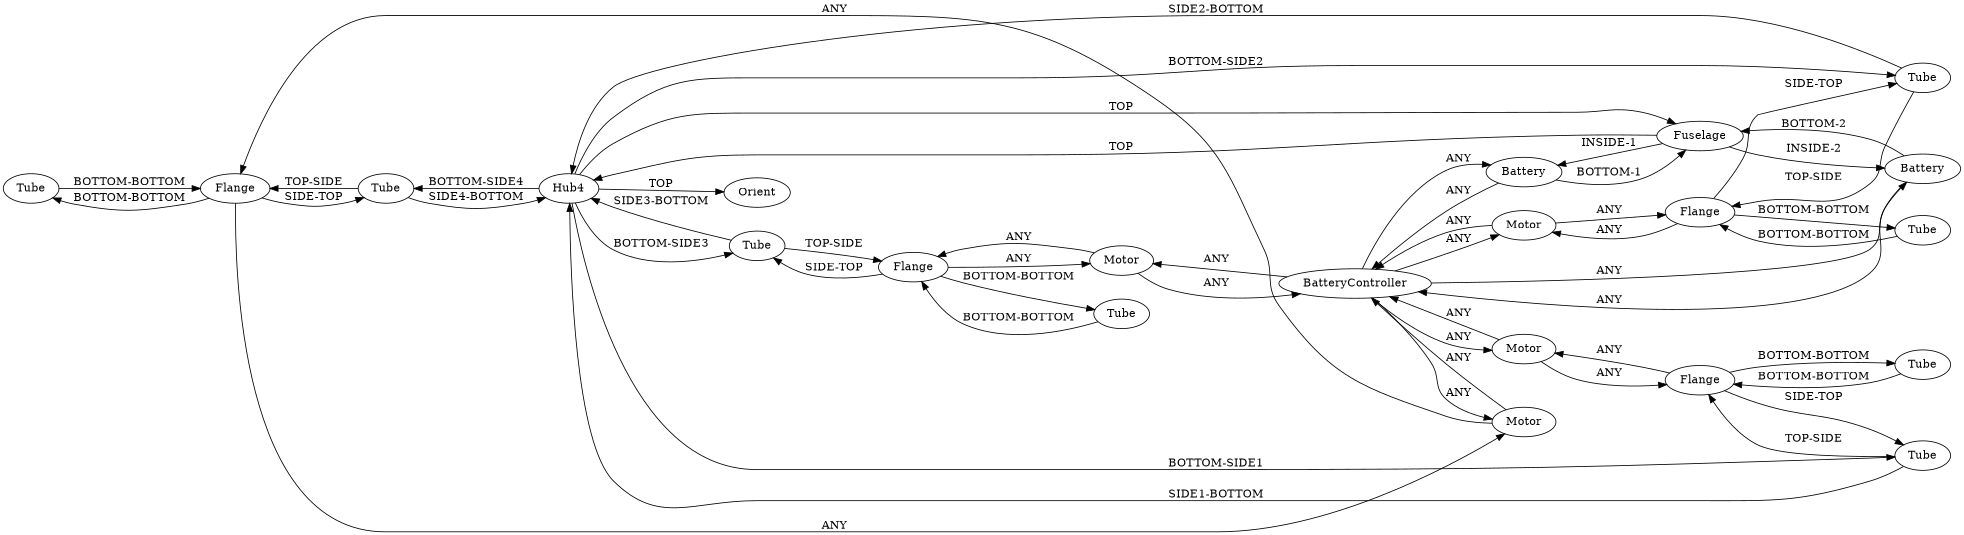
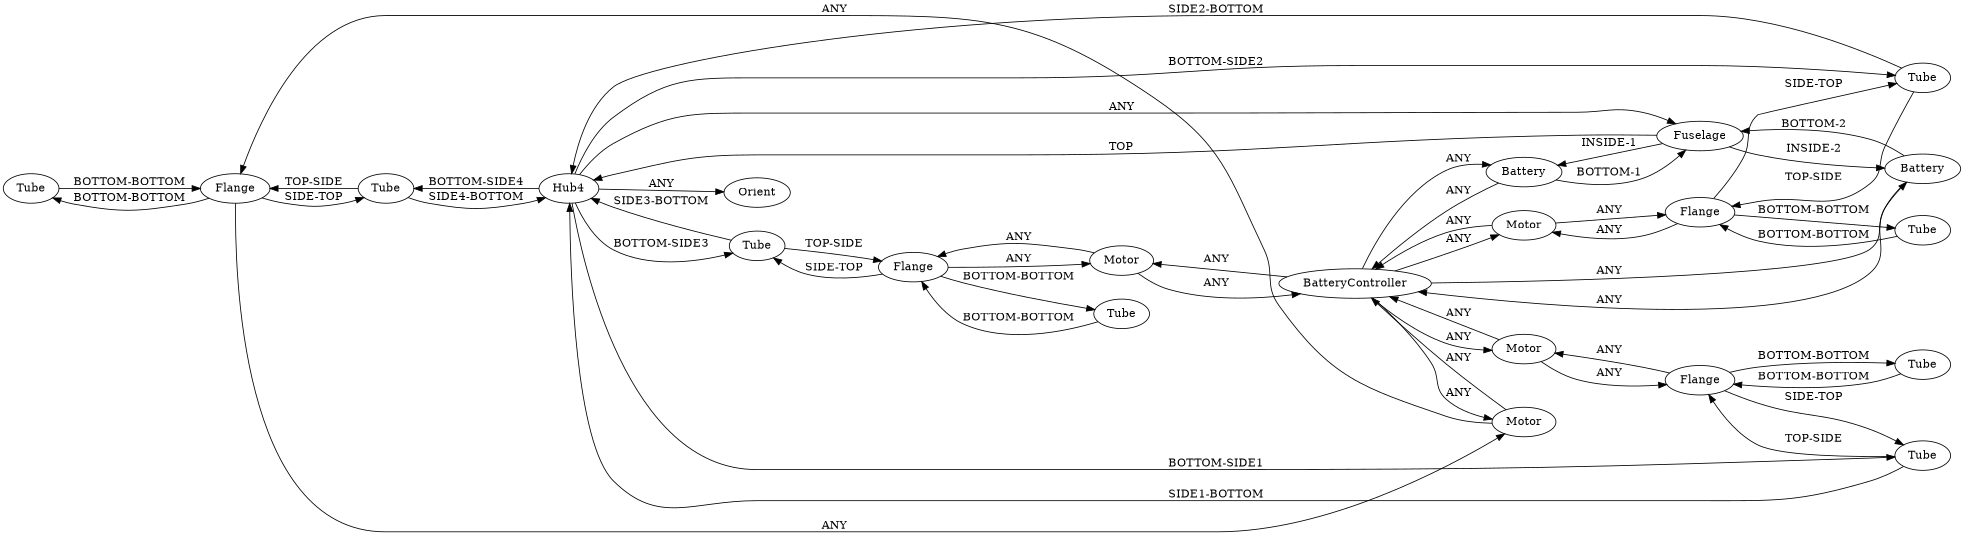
(1122, 107) -> (1122, 107)
(661, 184) -> (661, 184)
